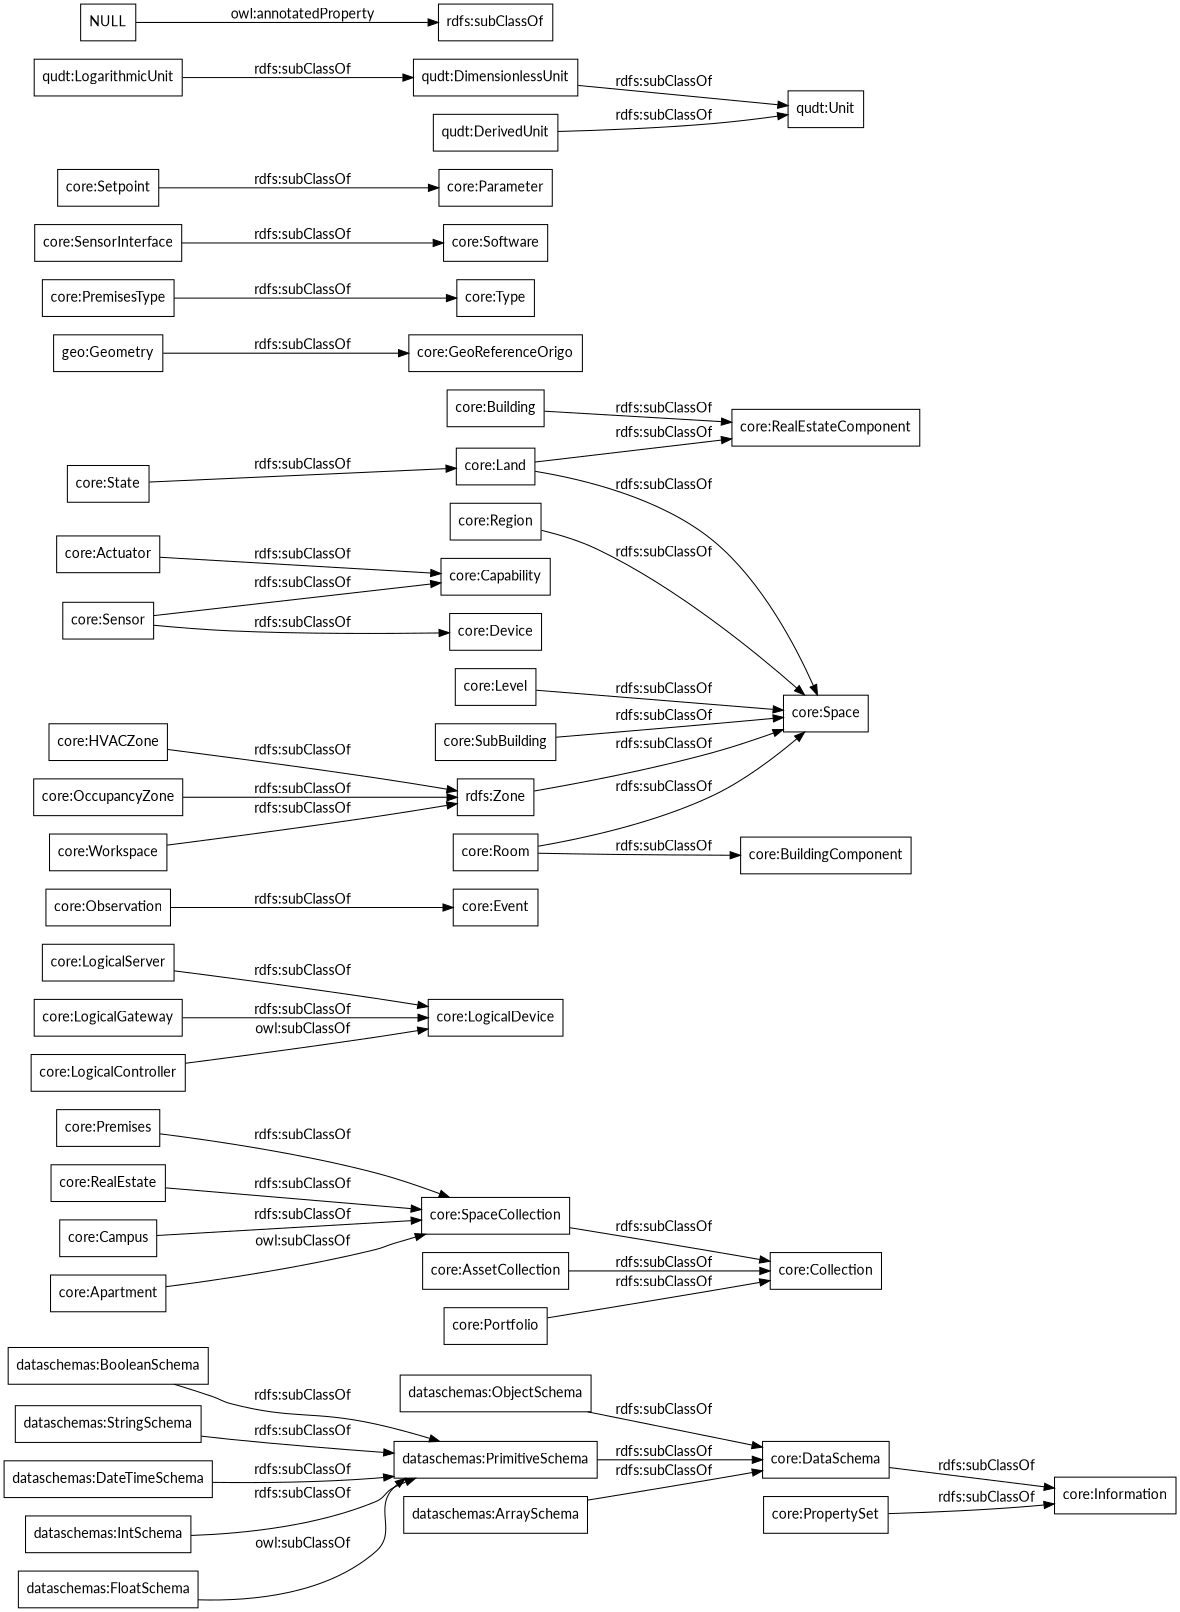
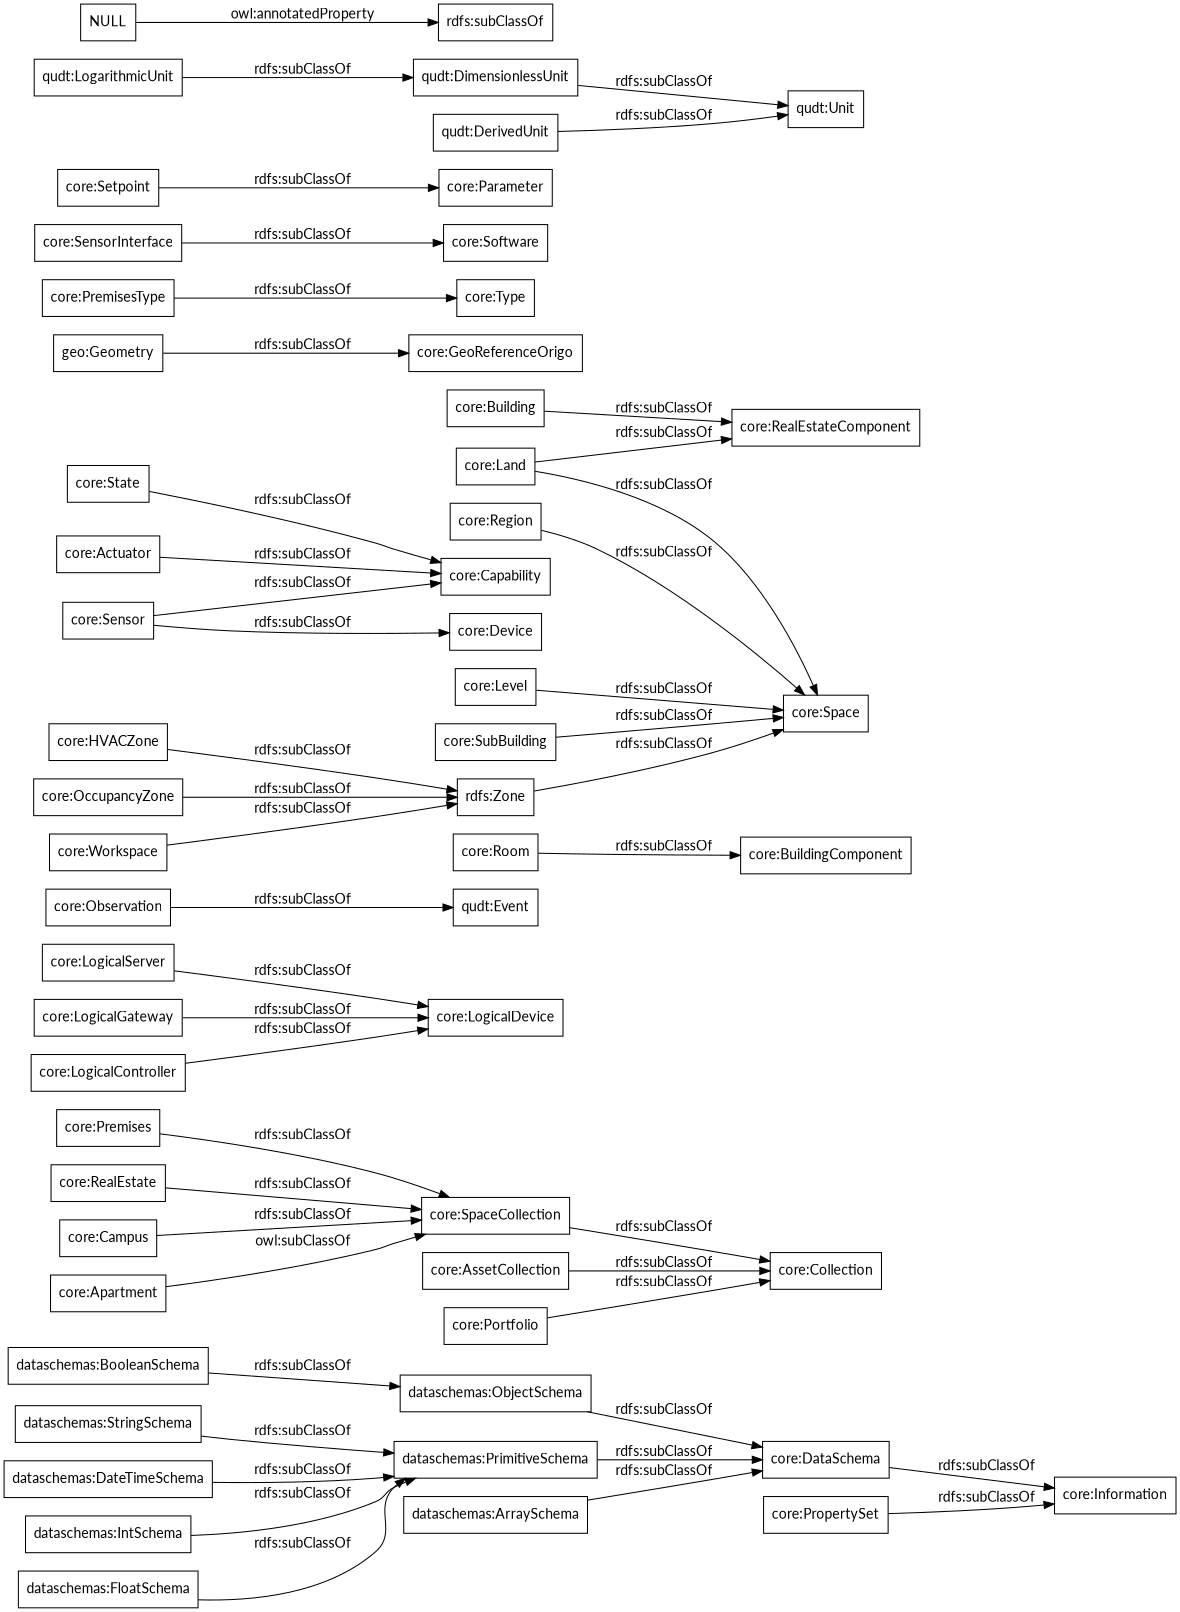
(298, 475) -> (291, 522)
(675, 811) -> none
(496, 908) -> (496, 908)
(303, 1030) -> (303, 1030)
(301, 1415) -> (299, 1379)
(303, 1544) -> (303, 1544)
